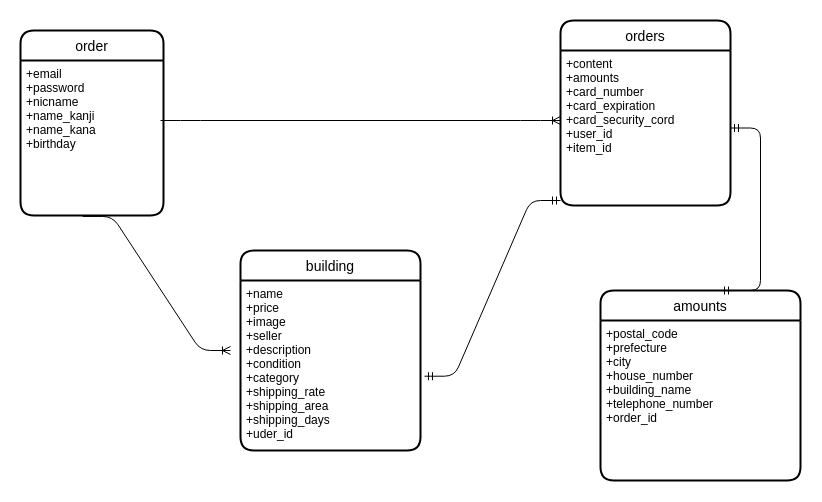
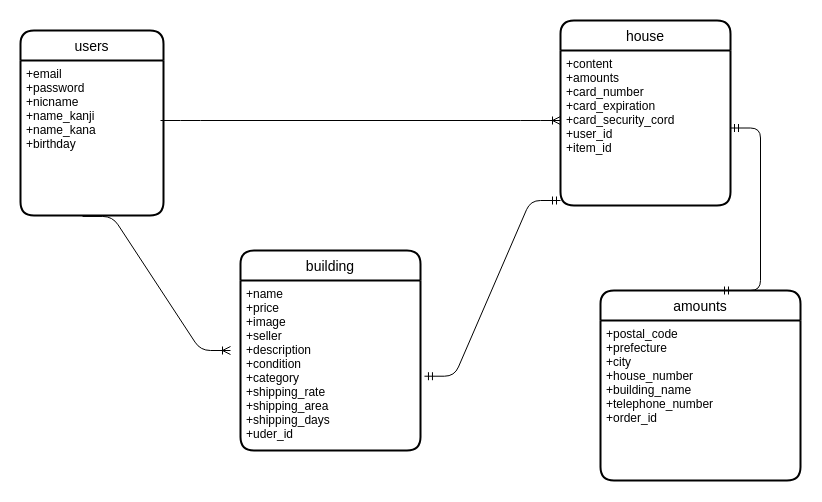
(645, 36) -> (645, 36)
(92, 46) -> (92, 46)
